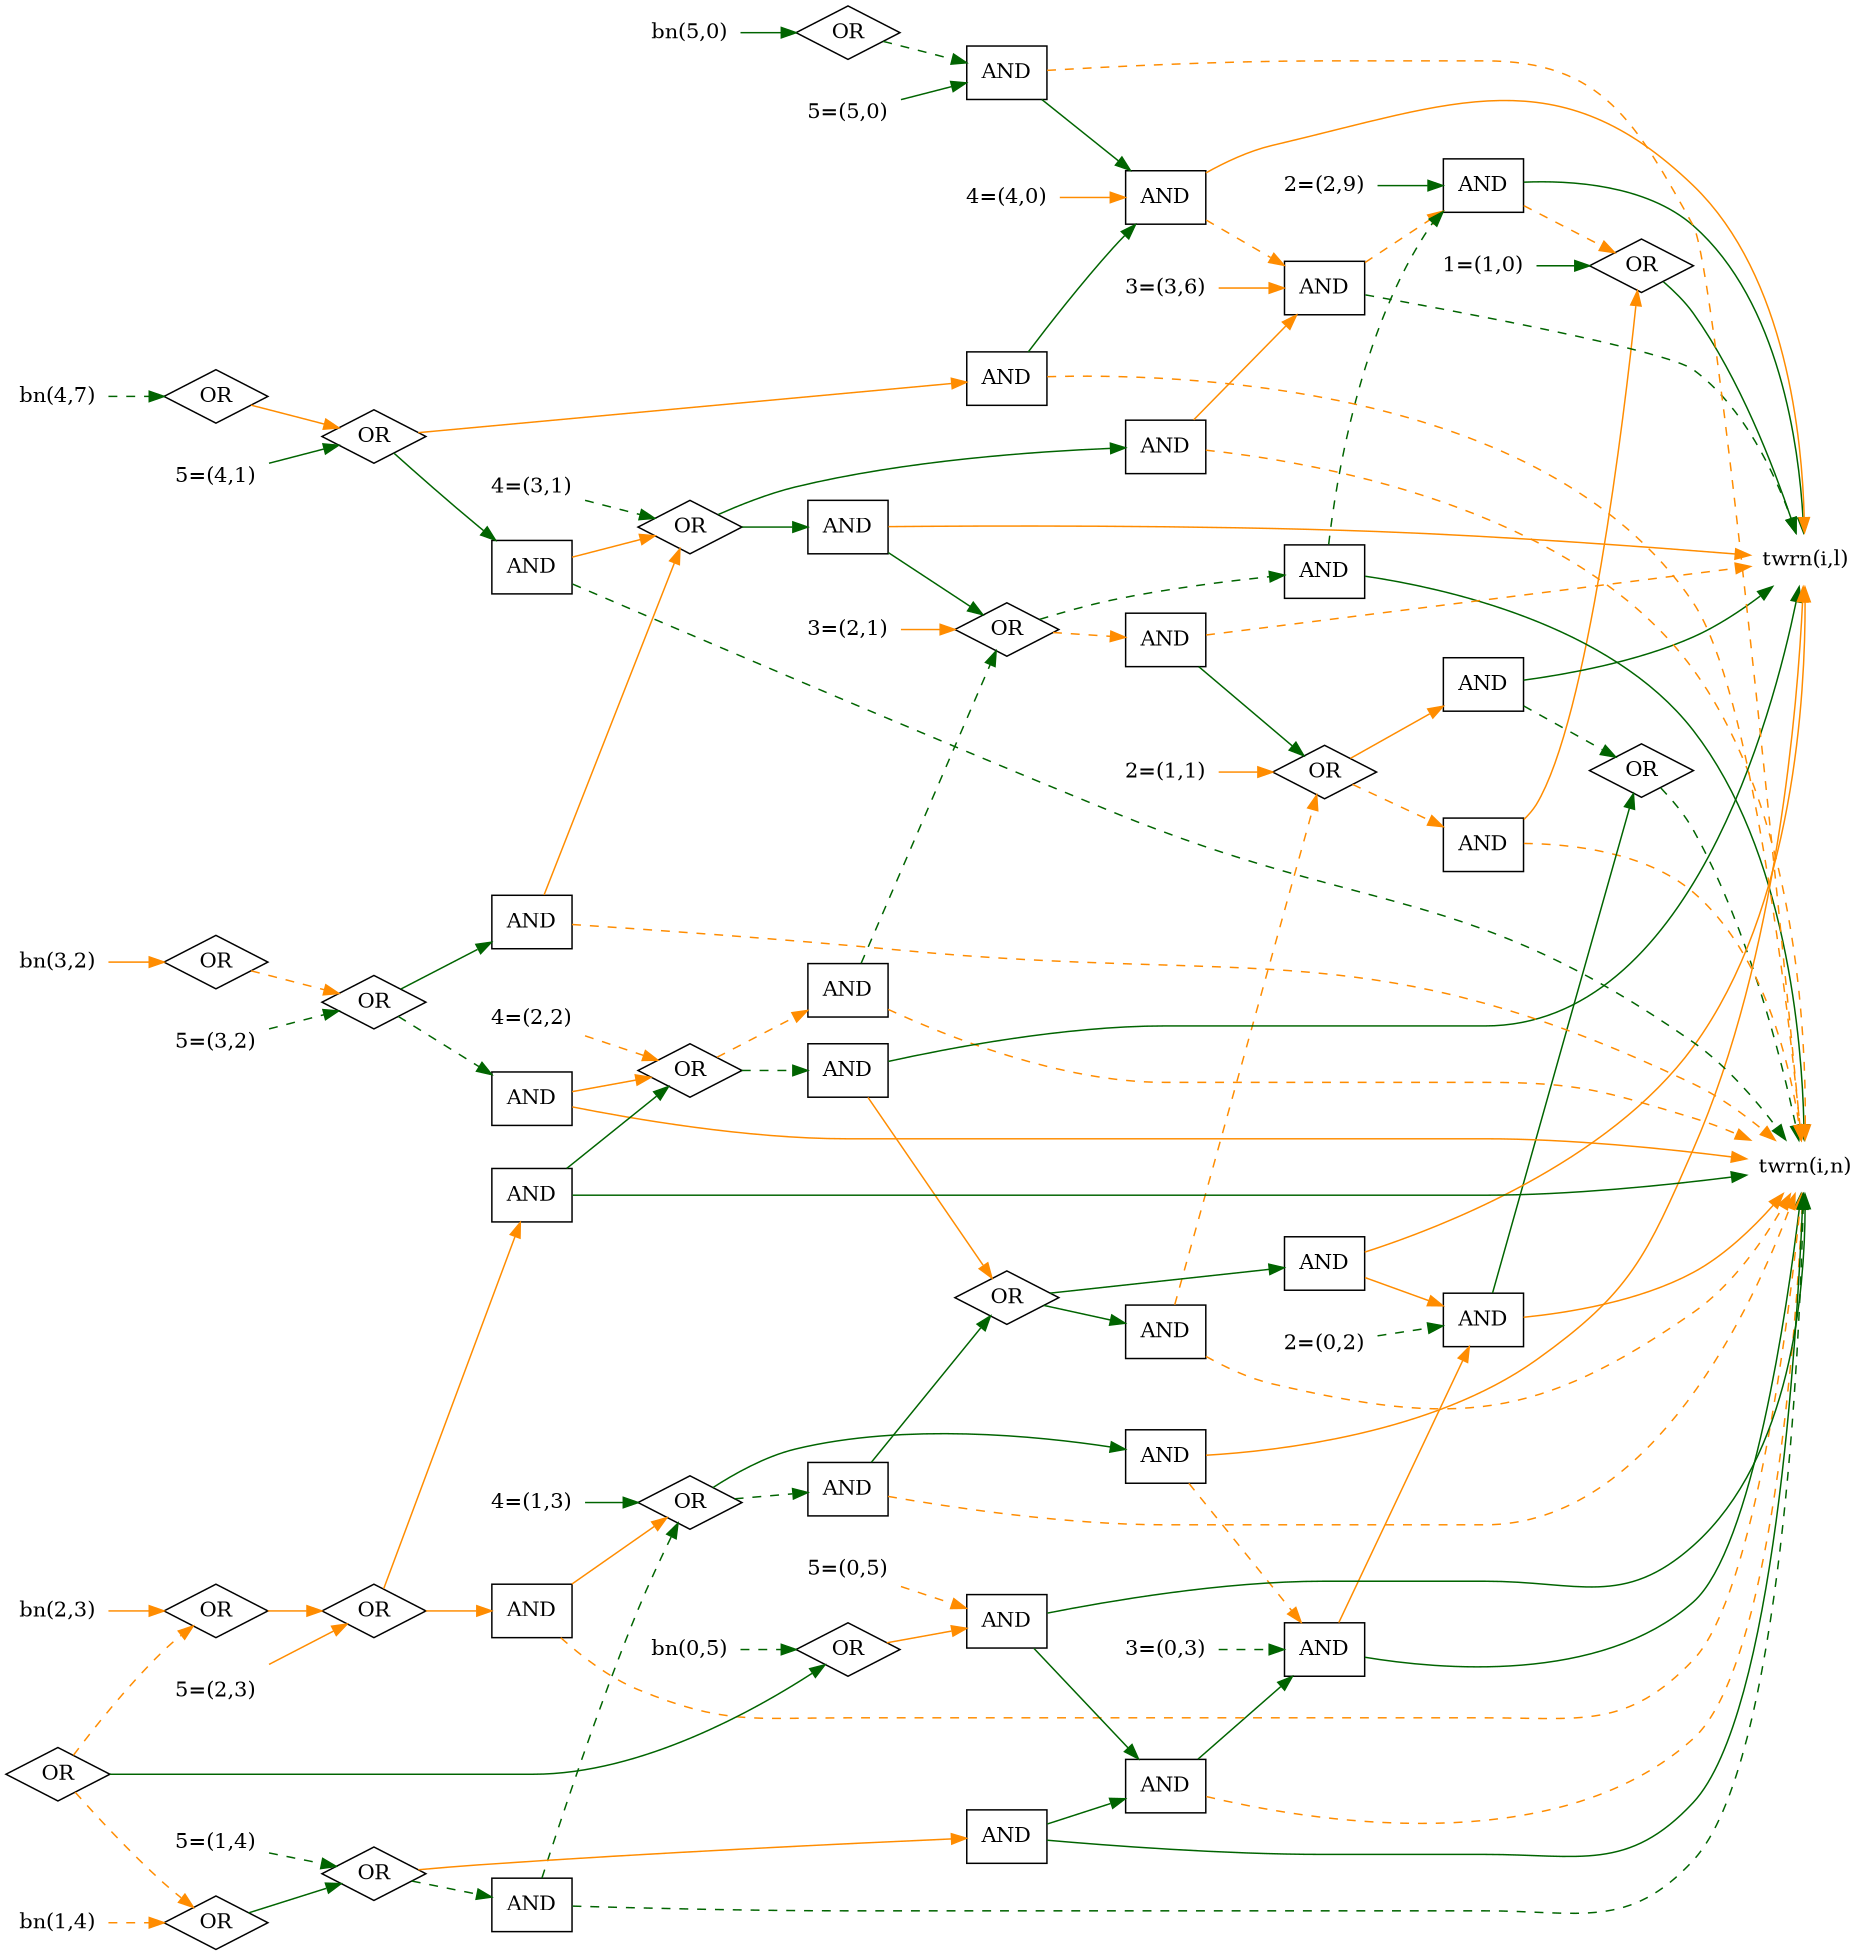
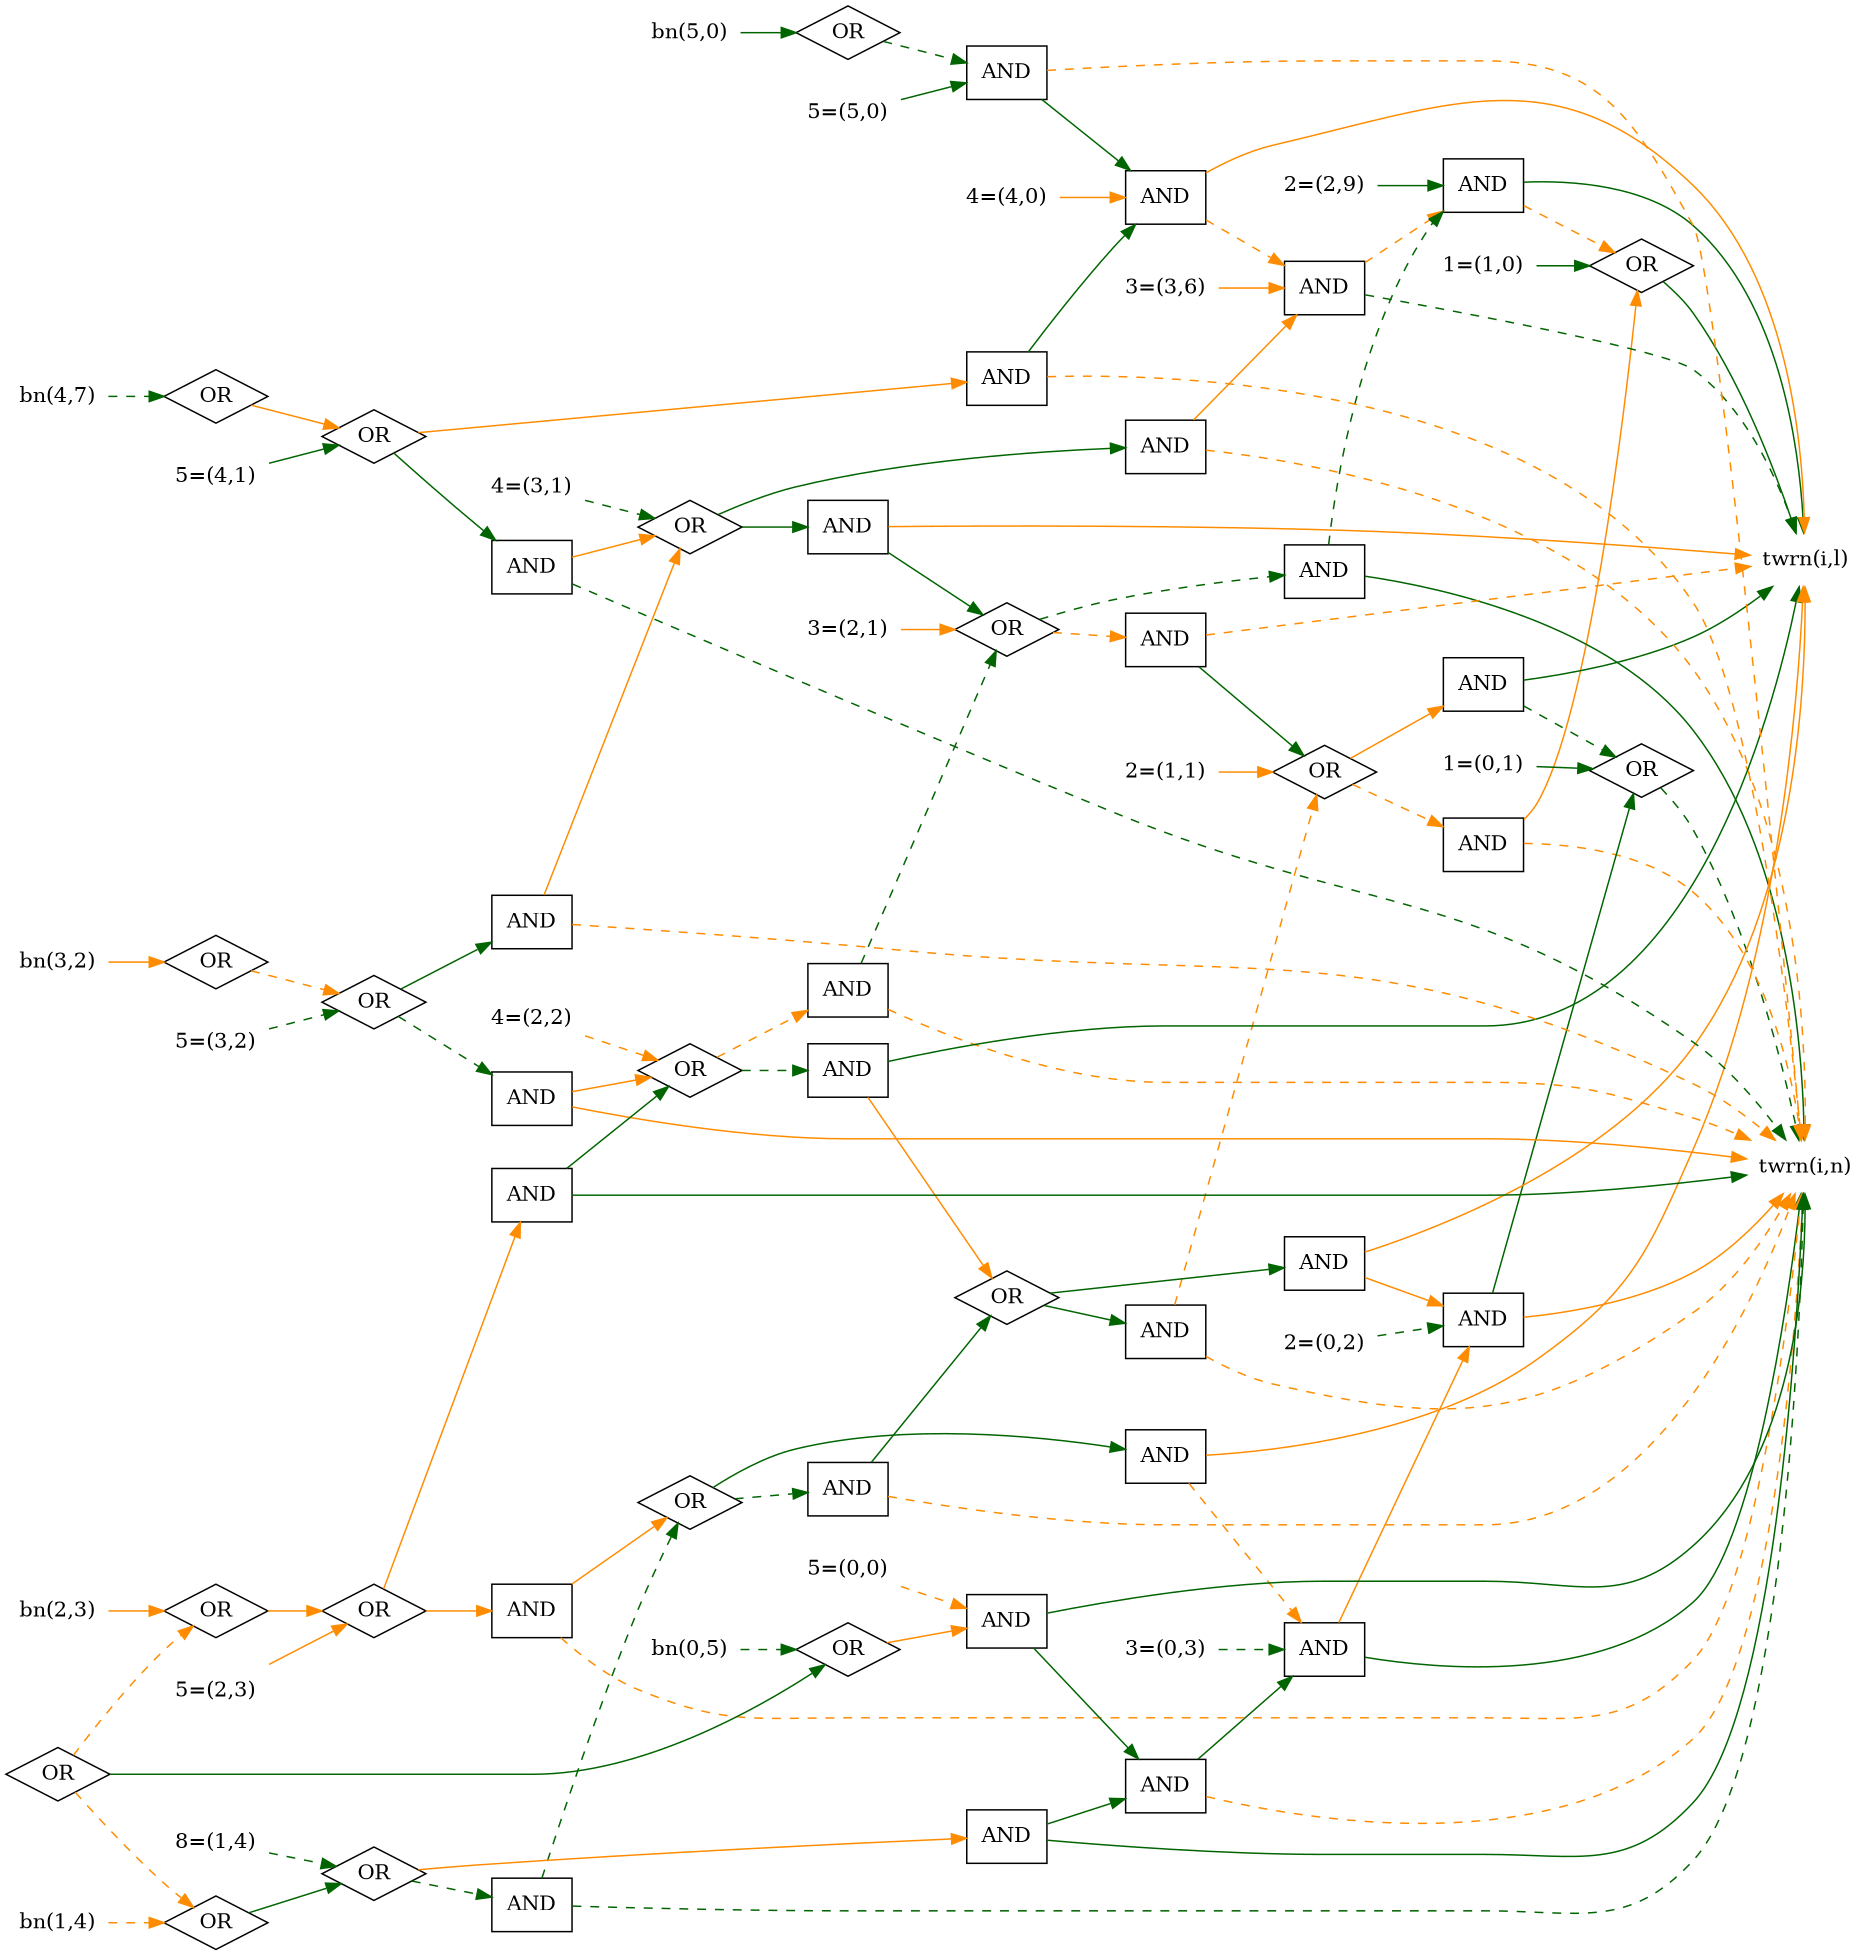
none -> (1483, 765)
(532, 1503) -> none
(848, 1569) -> (848, 1569)
(216, 1843) -> (216, 1843)
